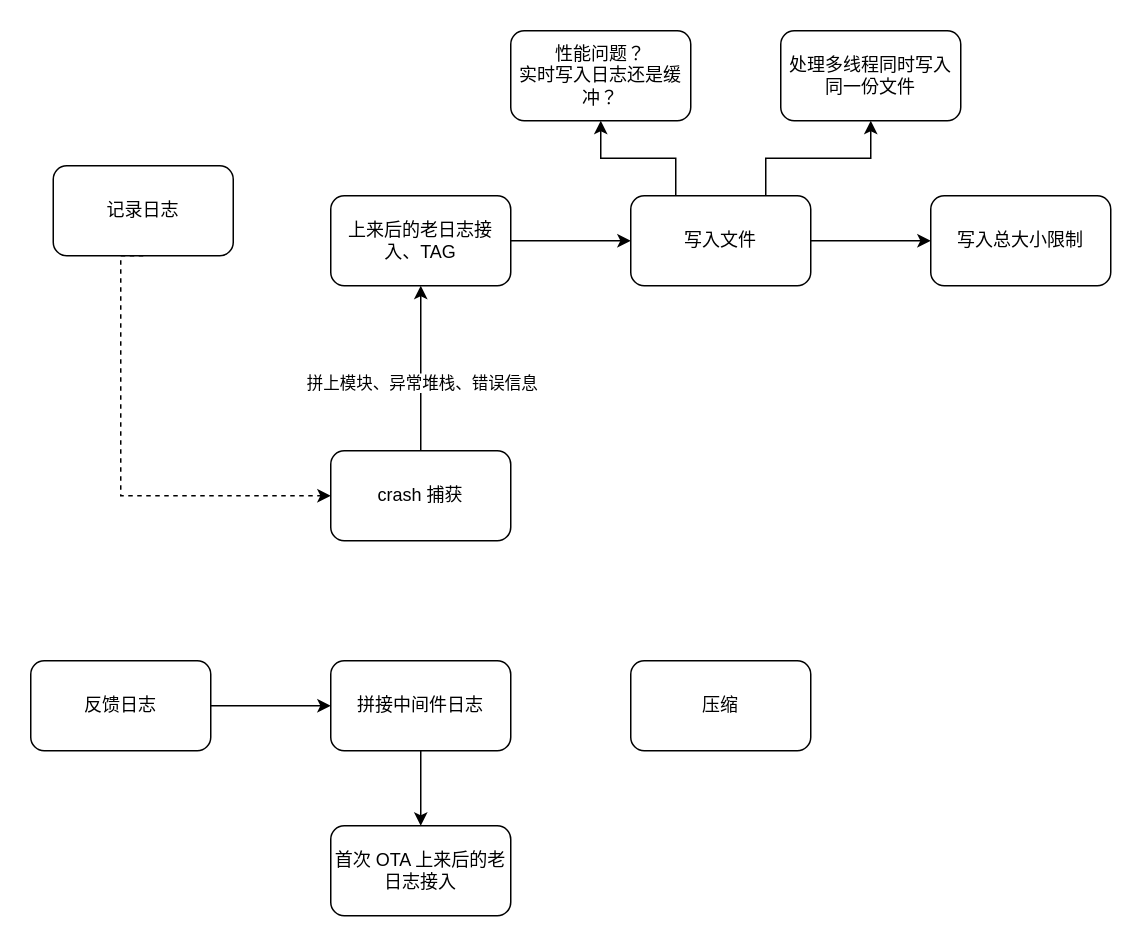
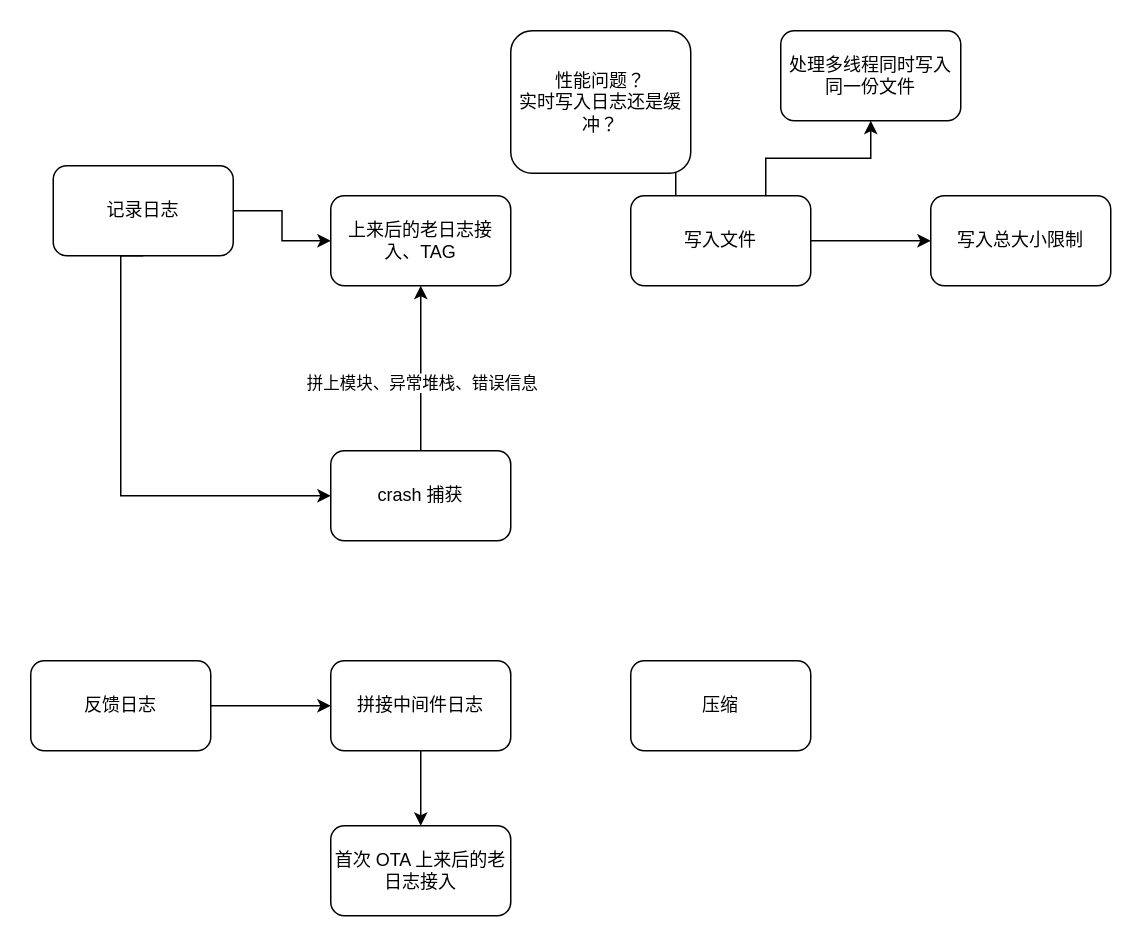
(601, 76) -> (601, 102)
none -> (282, 221)
(566, 241) -> none
(121, 473) -> (121, 473)
